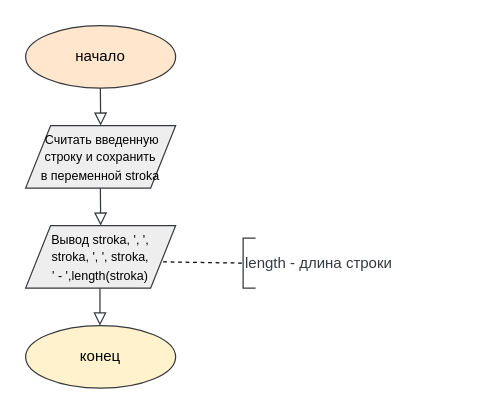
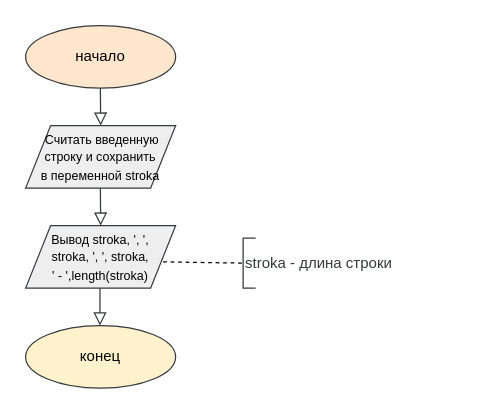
(326, 263) -> (328, 263)
